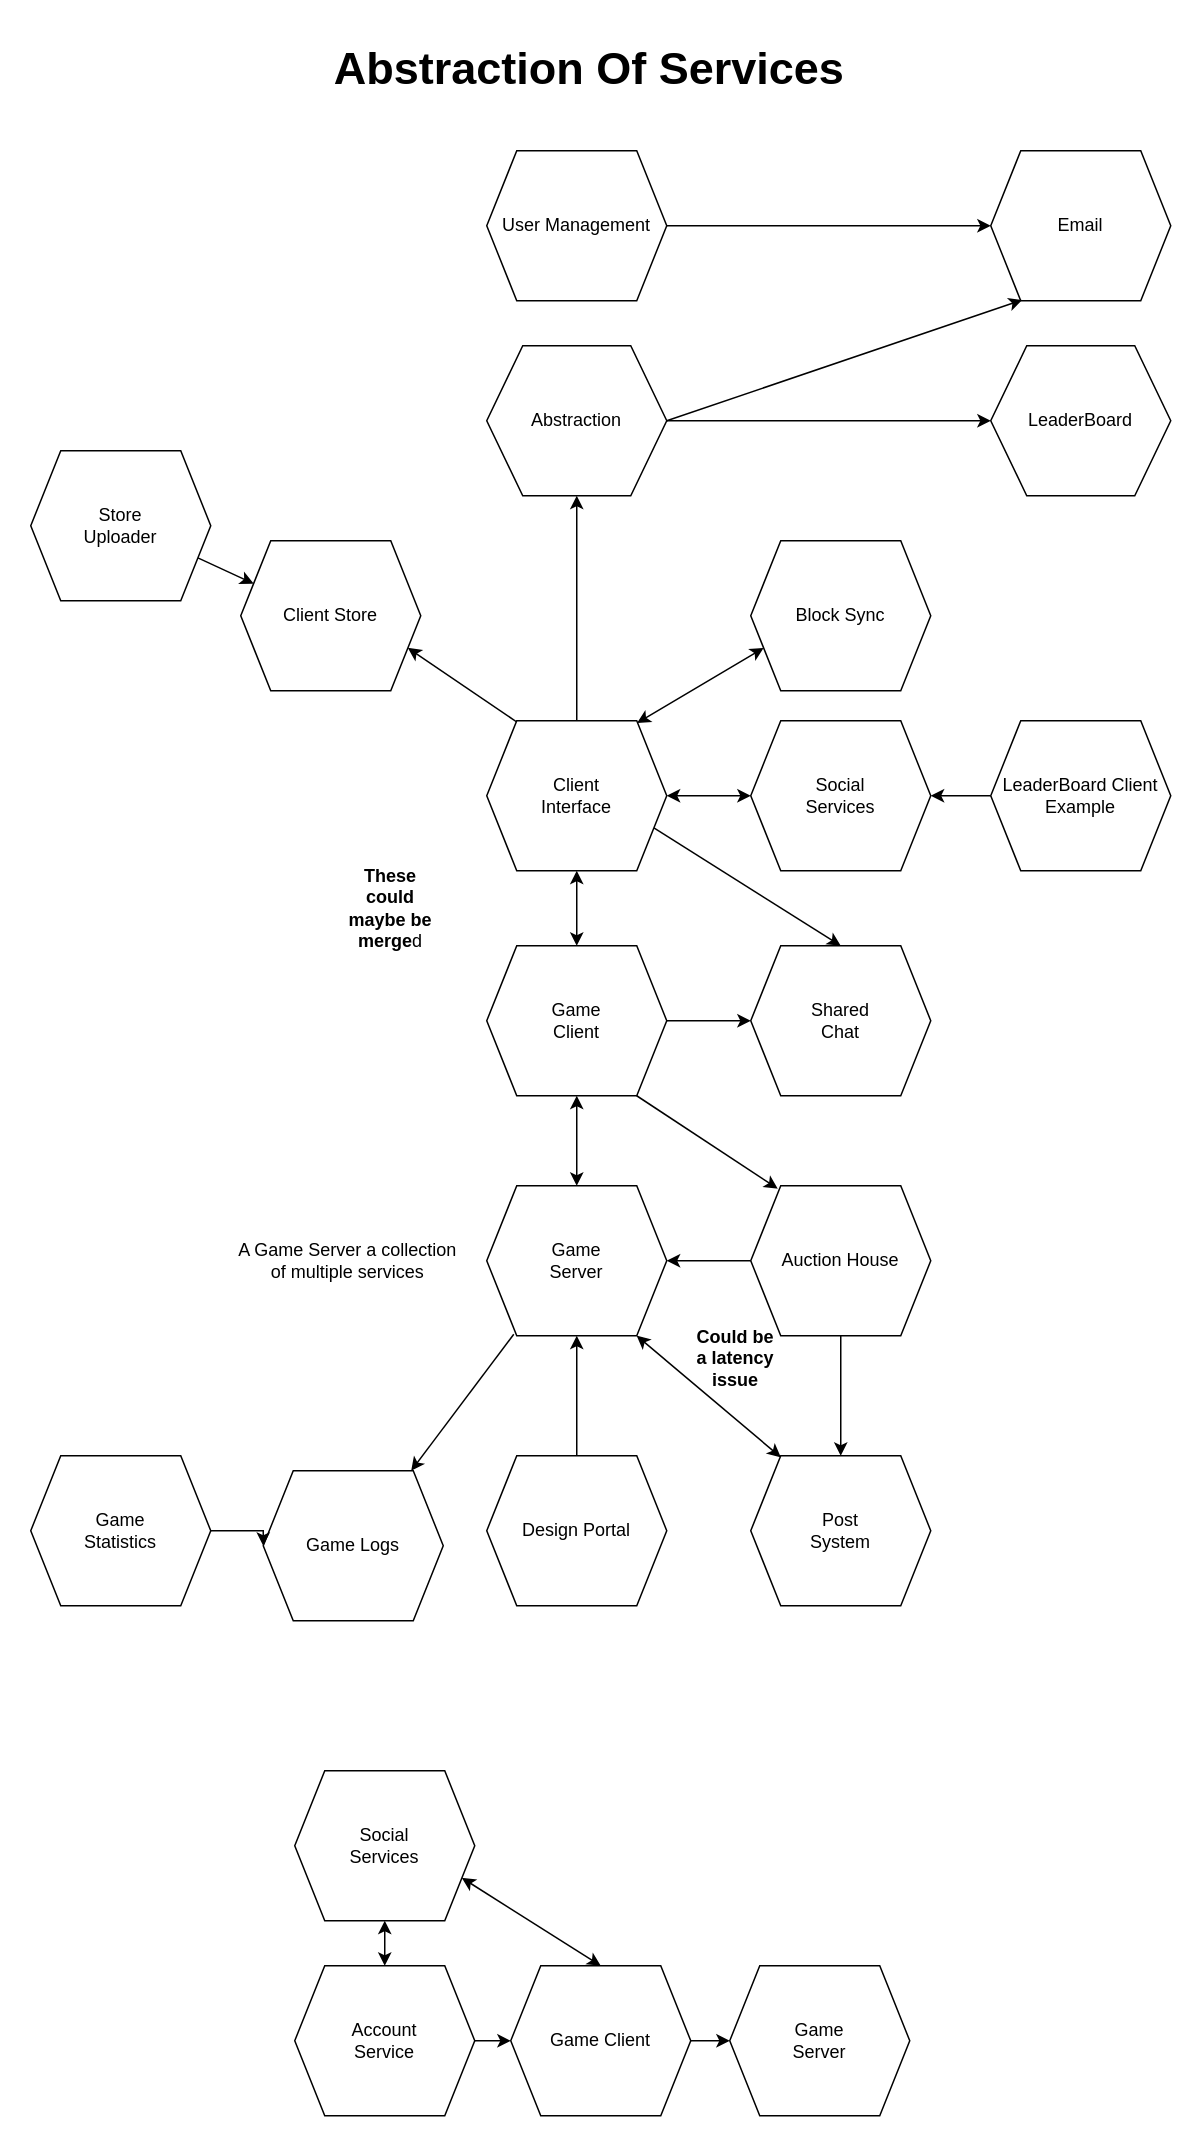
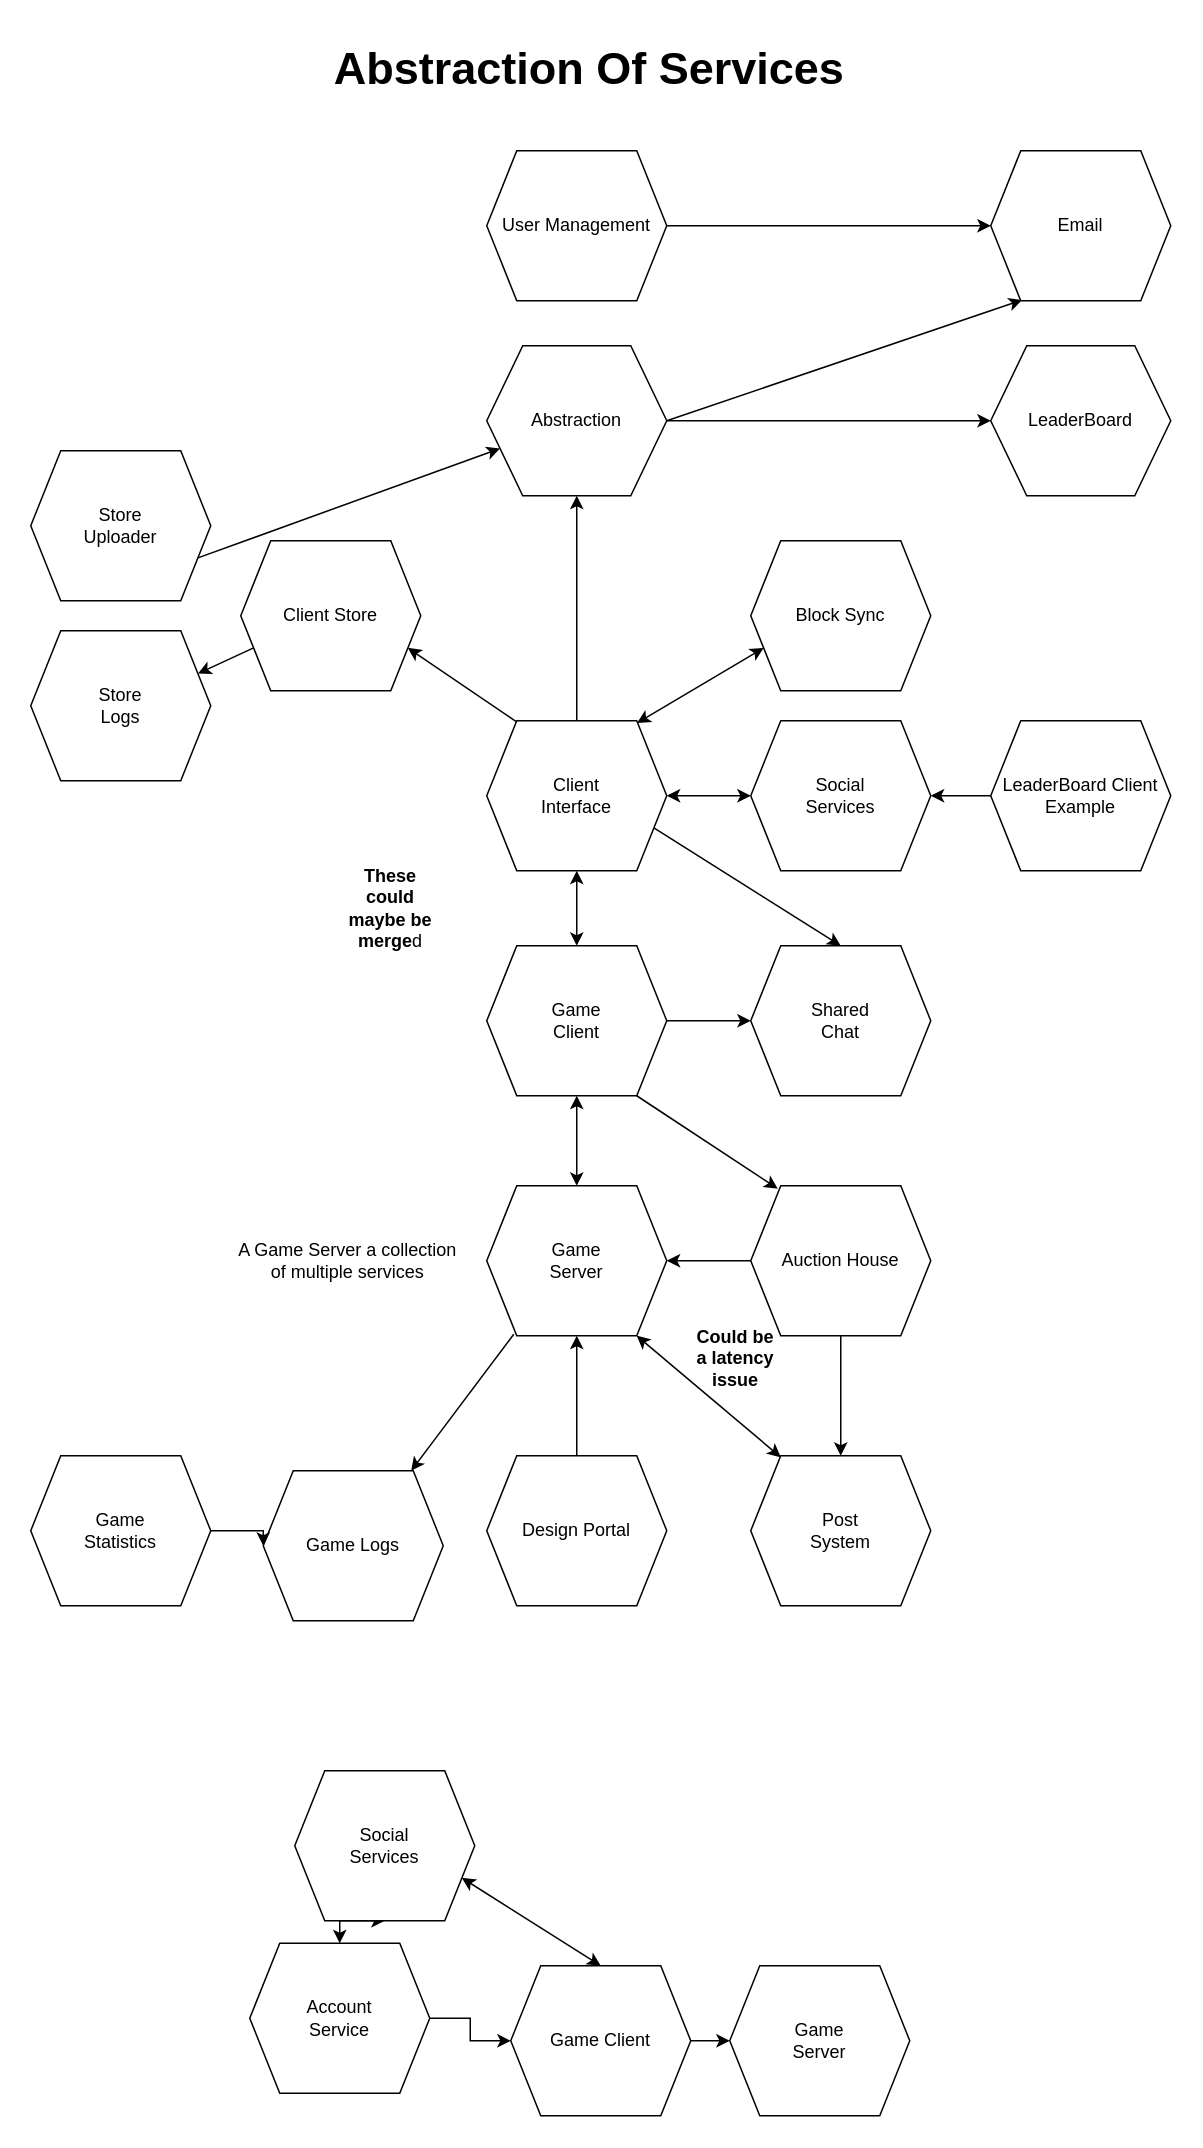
(221, 569) -> (344, 505)
none -> (231, 659)
none -> (121, 706)
(385, 2041) -> (340, 2018)
